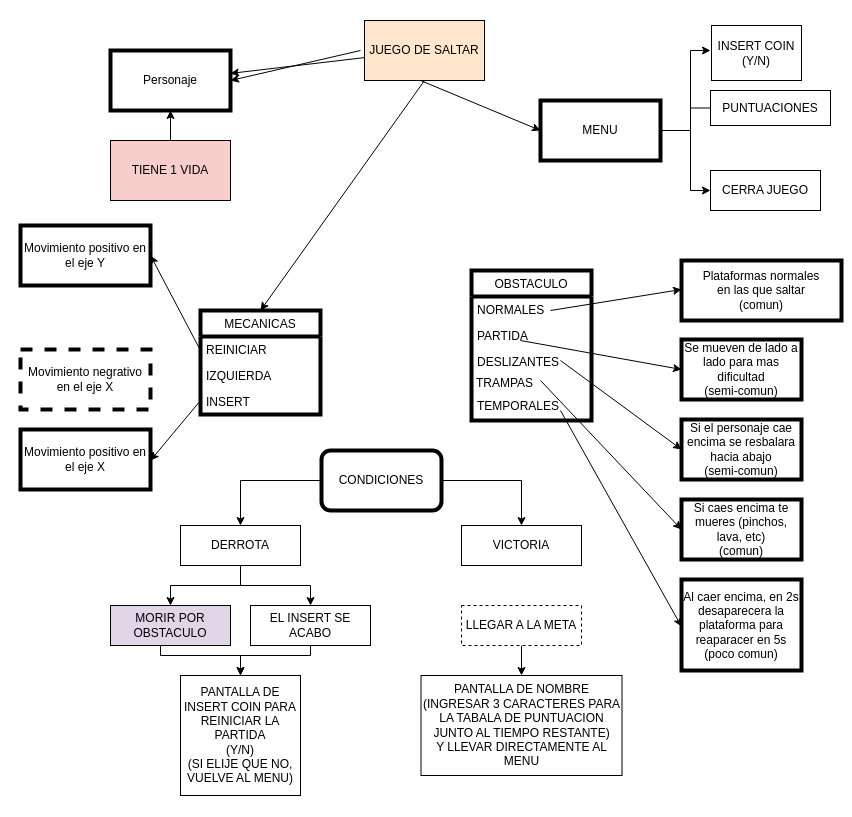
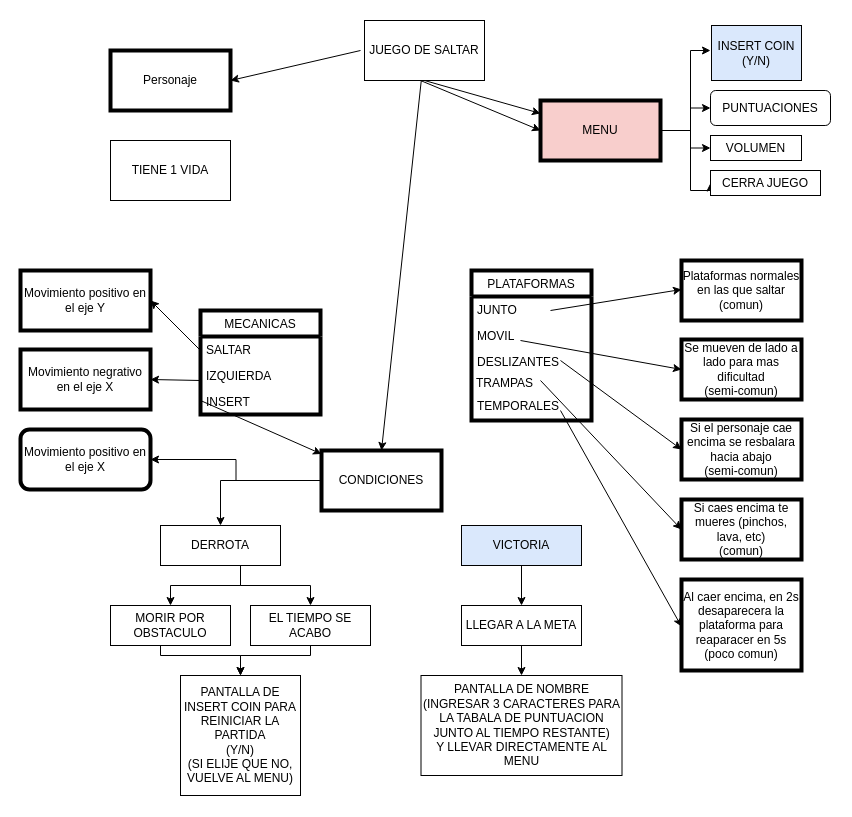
(425, 51) -> (425, 51)
(757, 53) -> (757, 53)
(331, 62) -> (401, 267)
(704, 108) -> (702, 108)
(771, 108) -> (771, 108)
(171, 129) -> none
(601, 131) -> (601, 131)
none -> (698, 148)
none -> (756, 148)
(171, 171) -> (171, 171)
(766, 191) -> (766, 183)
(344, 193) -> (479, 96)
(86, 256) -> (86, 301)
(531, 284) -> (531, 284)
(762, 291) -> (742, 291)
(504, 310) -> (494, 310)
(501, 336) -> (494, 336)
(236, 350) -> (226, 350)
(86, 380) -> (86, 380)
none -> (178, 380)
(177, 428) -> (275, 433)
(86, 460) -> (86, 460)
(382, 481) -> (382, 481)
(501, 481) -> (206, 460)
(241, 546) -> (221, 546)
(522, 546) -> (522, 546)
none -> (522, 582)
(171, 626) -> (171, 626)
(311, 626) -> (311, 626)
(522, 626) -> (522, 626)
